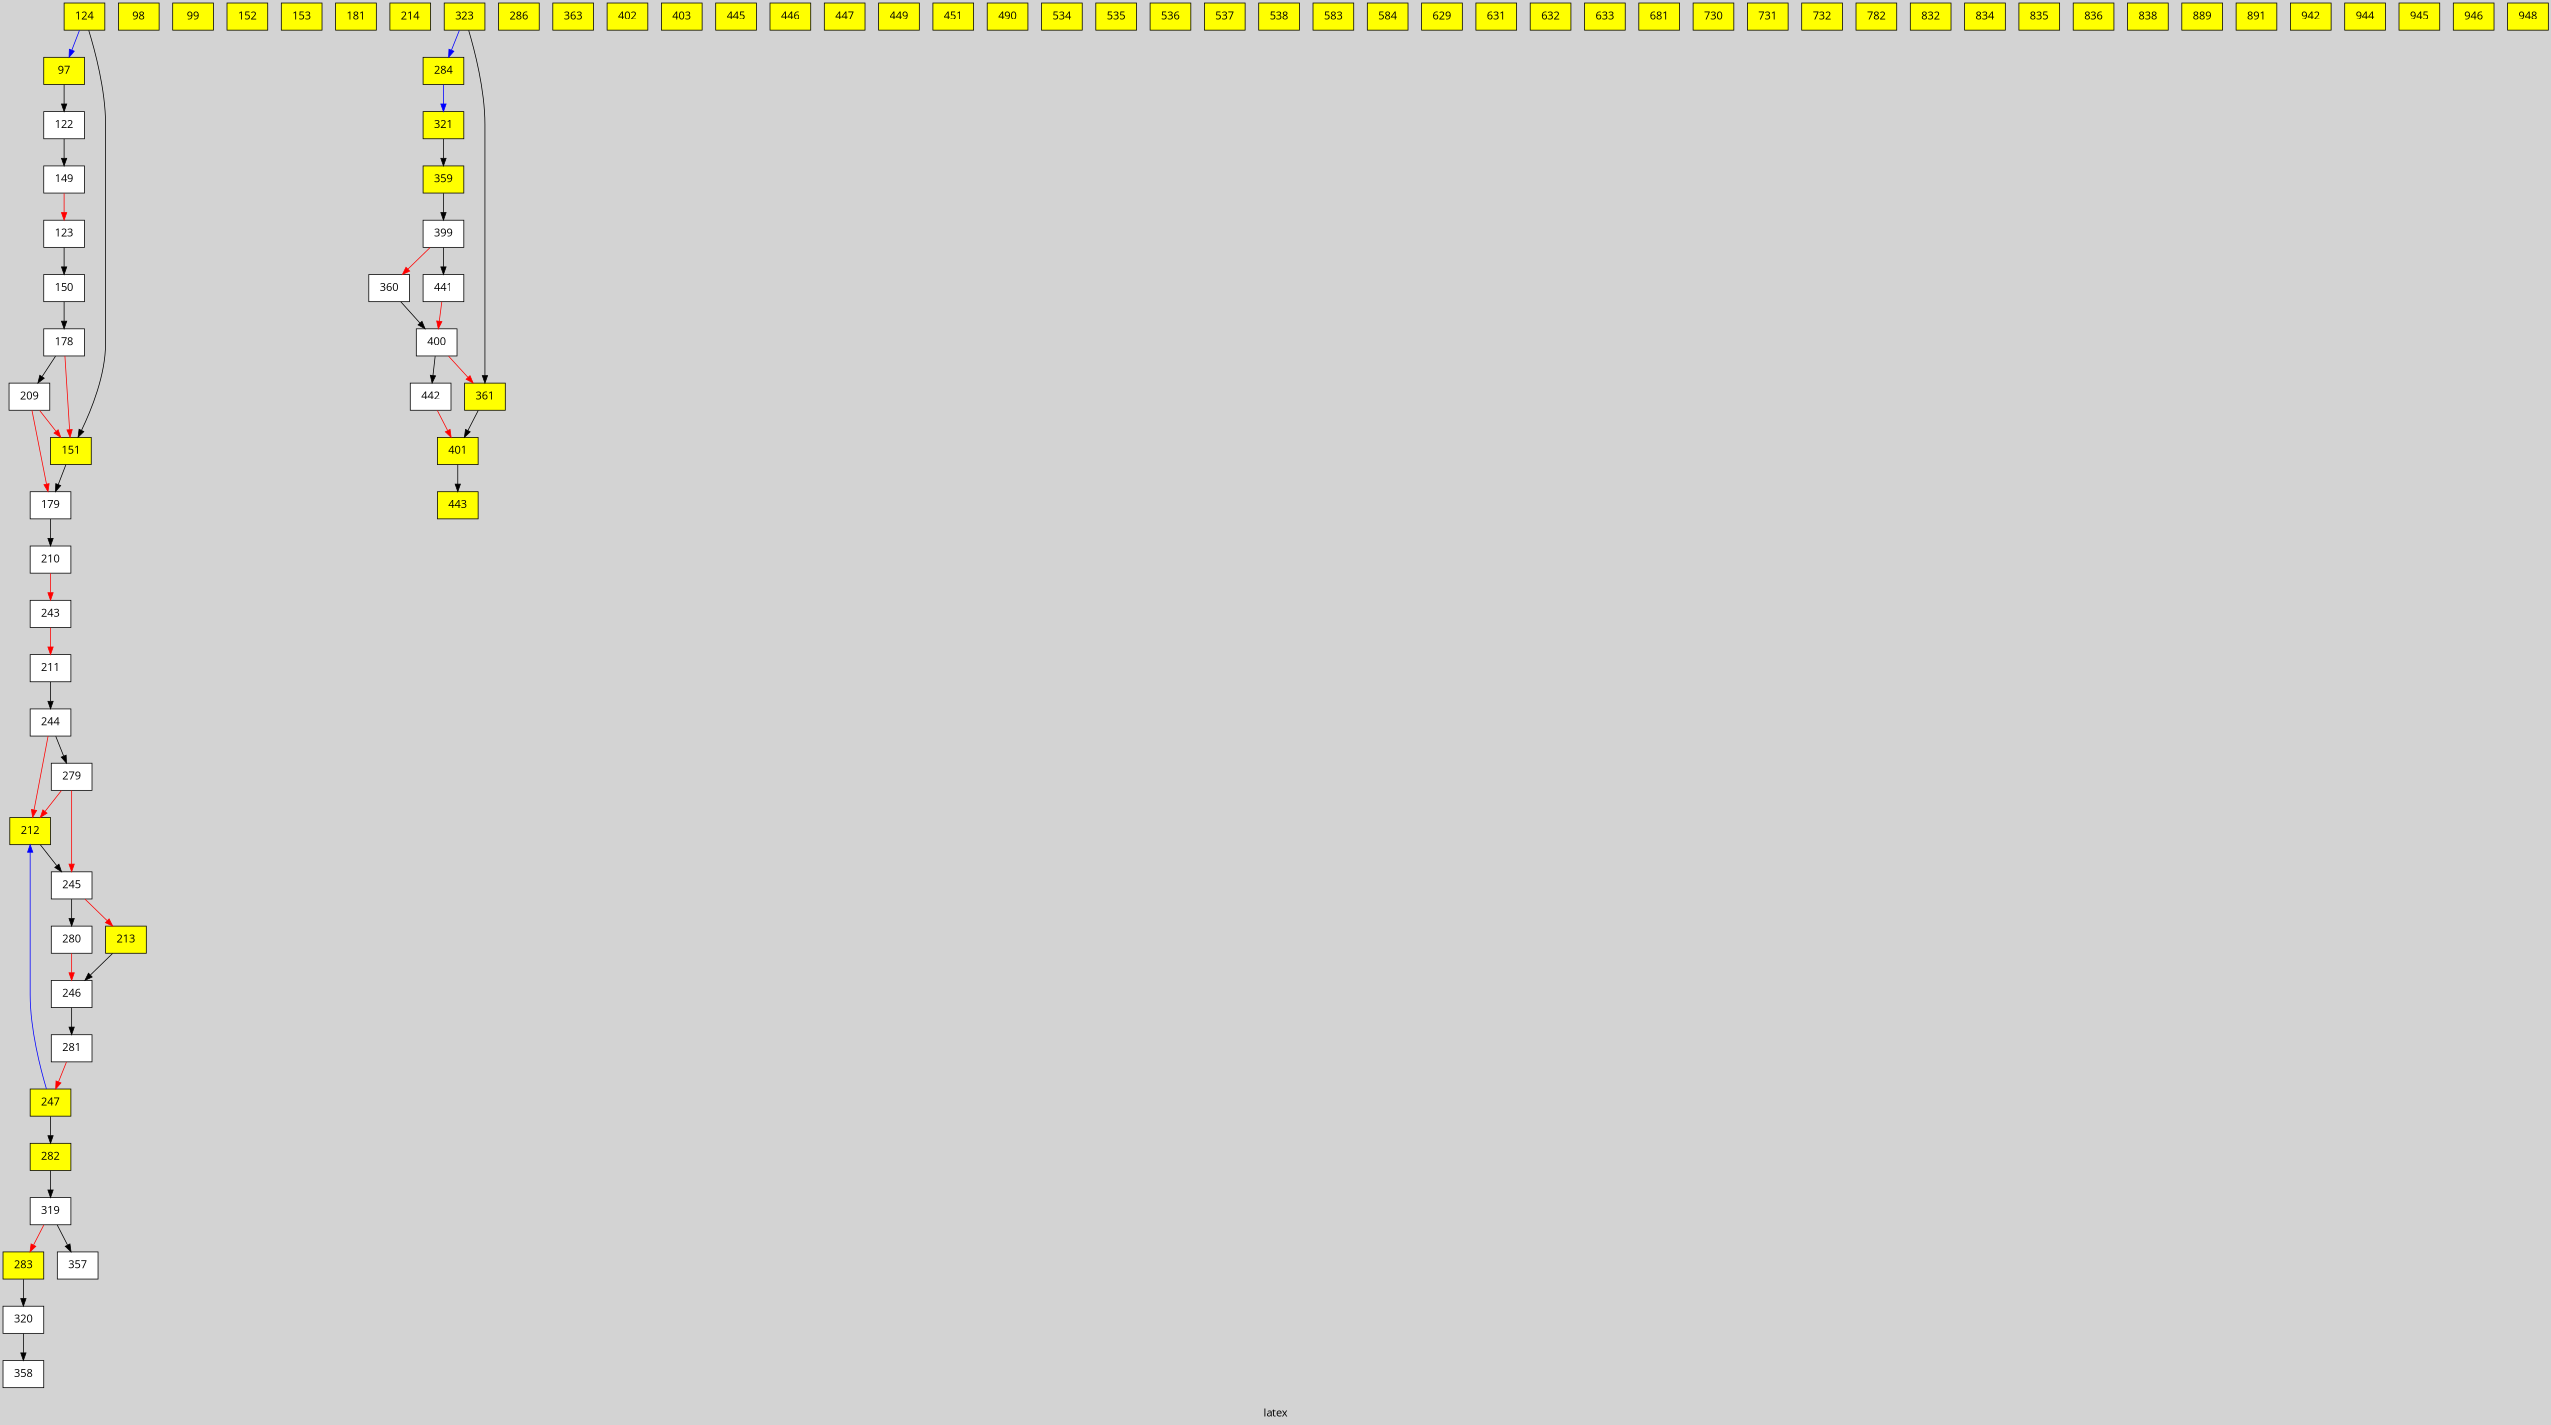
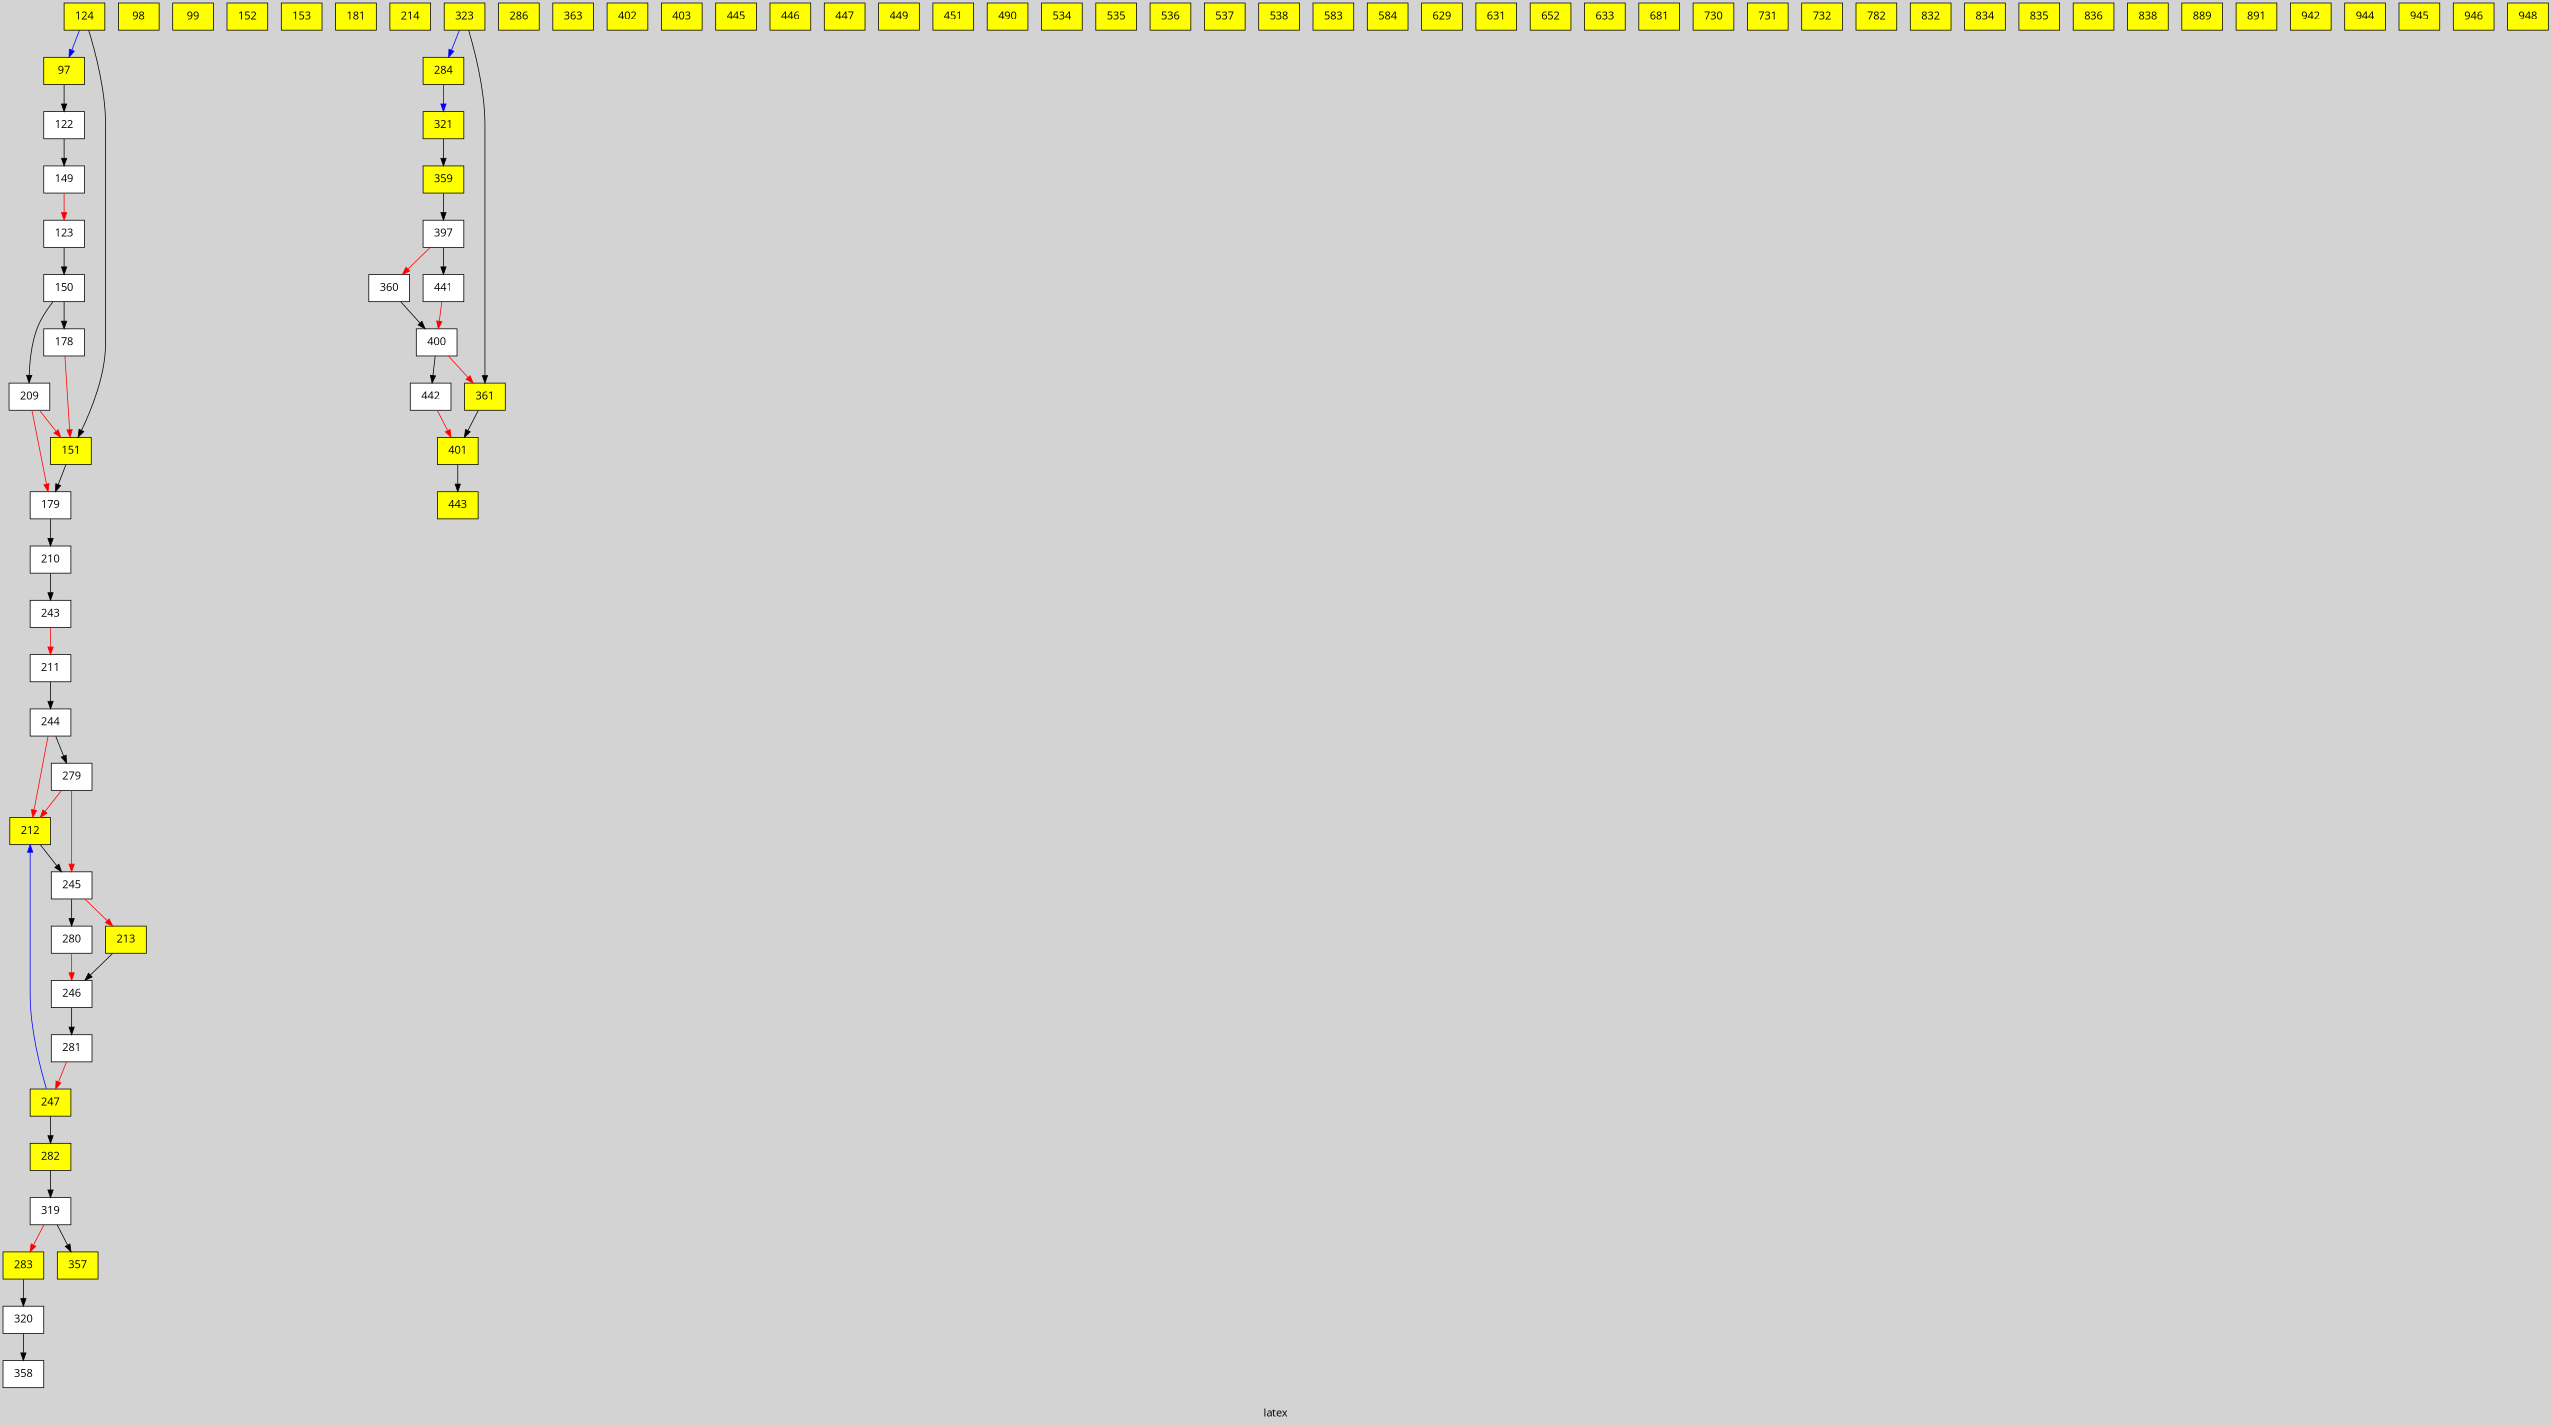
(1551, 17) -> (1551, 17)
(443, 234) -> (443, 234)
(49, 366) -> (35, 336)
(51, 583) -> (51, 583)
(78, 1265) -> (78, 1265)
